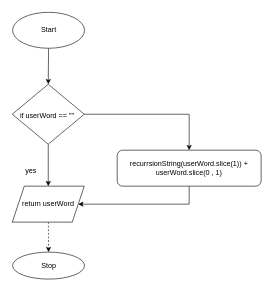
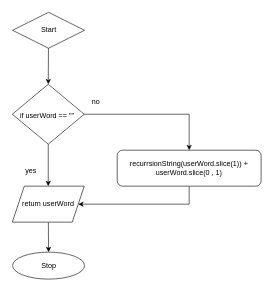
(49, 30) -> (49, 30)
none -> (96, 102)
(48, 235) -> (48, 235)
